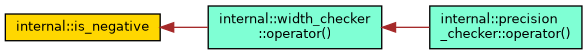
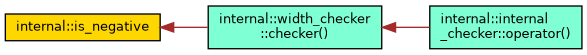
(295, 27) -> (295, 27)
(506, 27) -> (506, 27)
